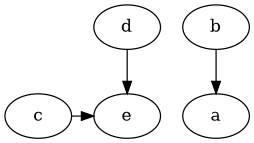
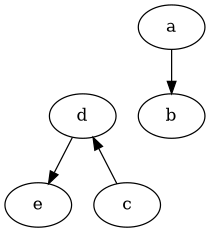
(216, 66) -> (172, 66)
(76, 116) -> (108, 166)
